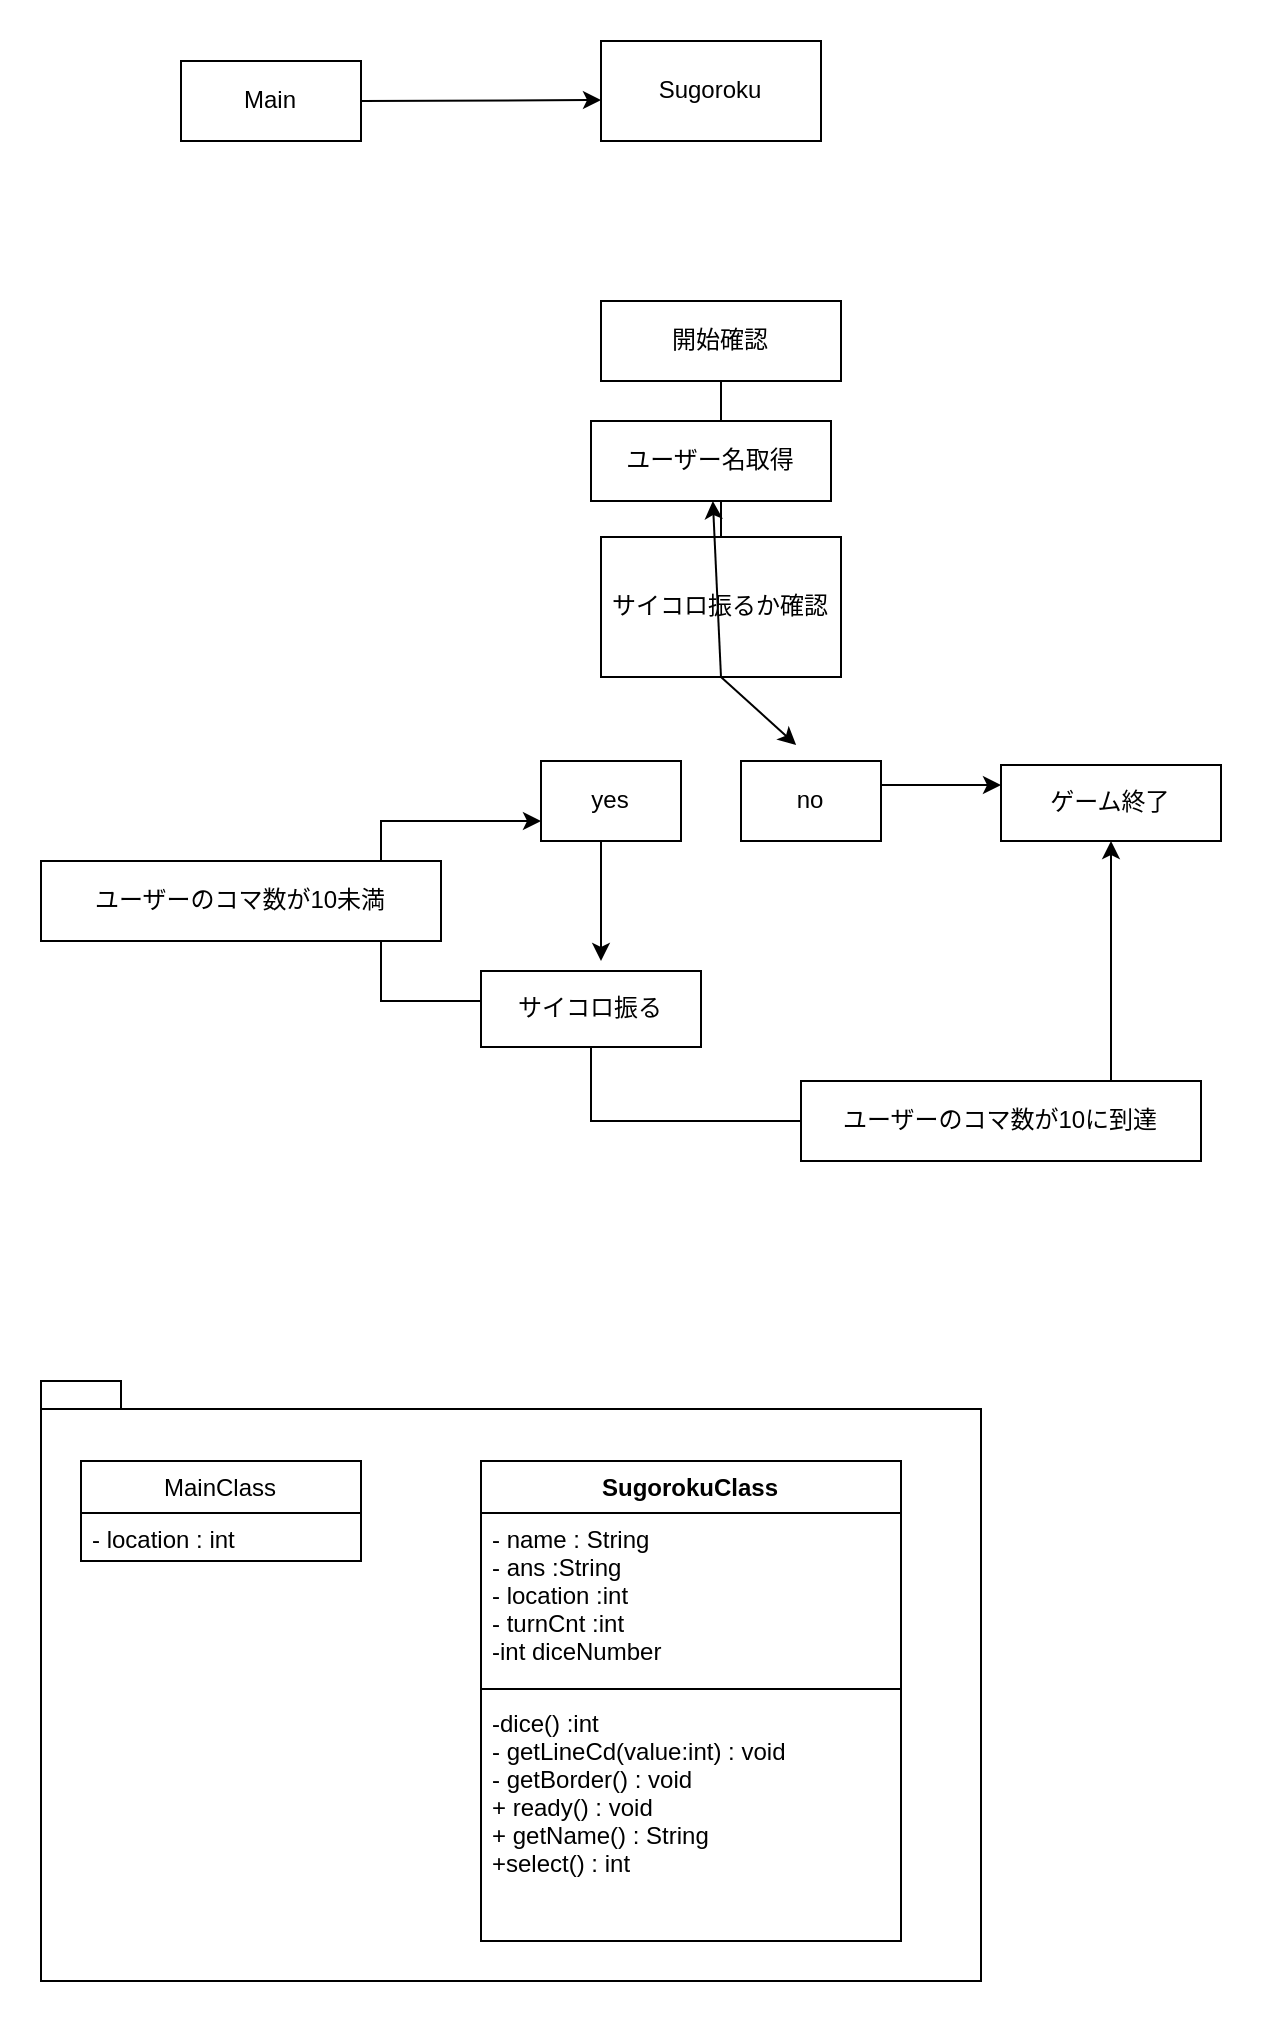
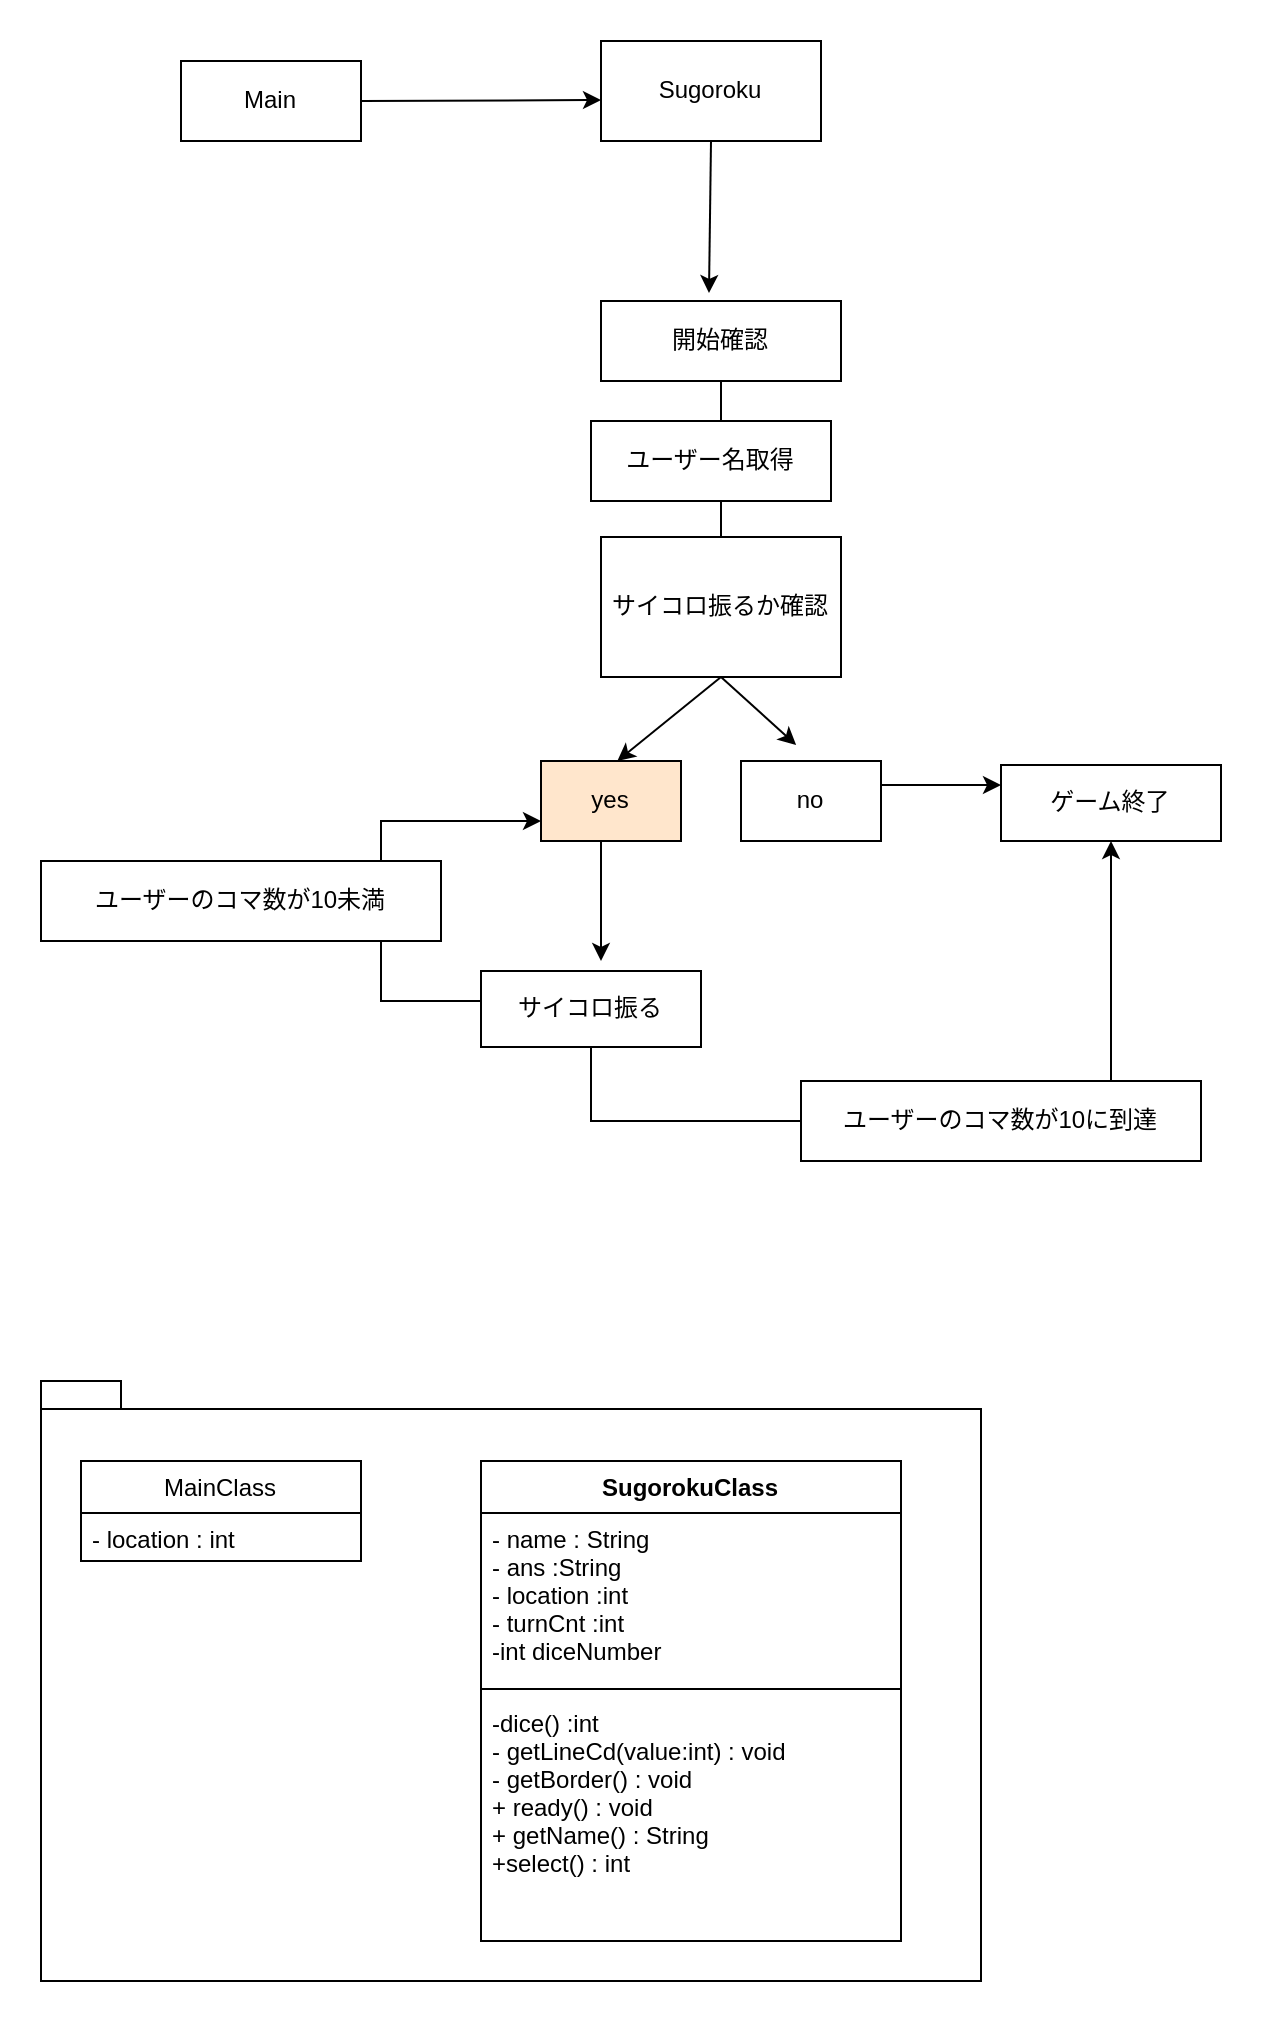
none -> (710, 210)
(717, 596) -> (674, 715)
(611, 801) -> (611, 801)
